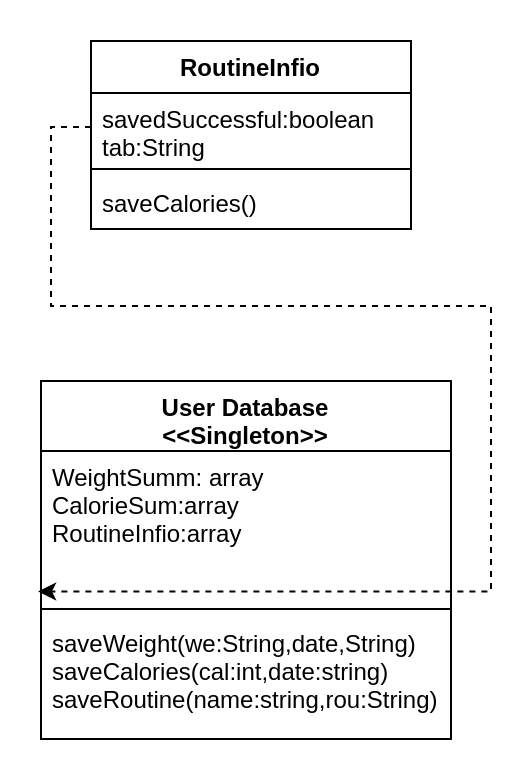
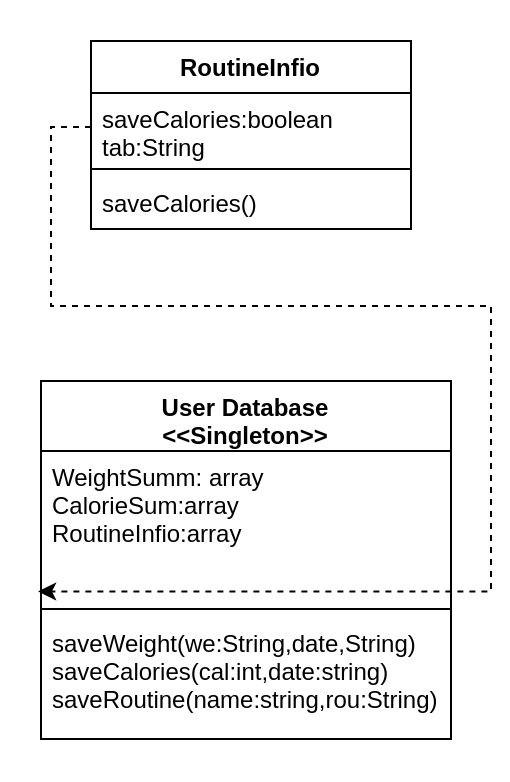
(247, 120) -> (224, 120)
